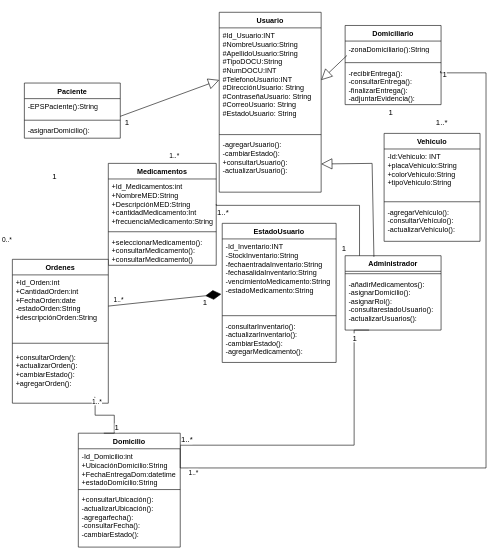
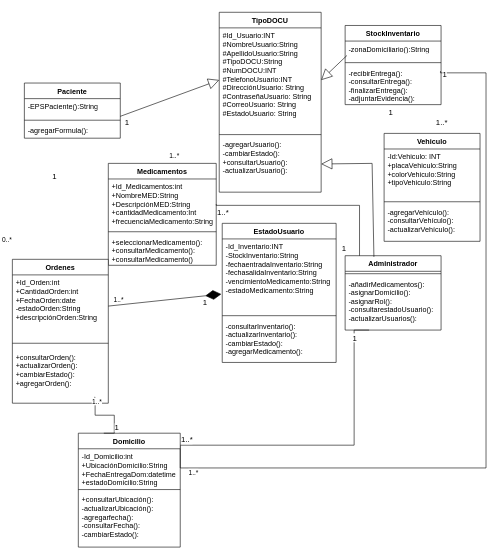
(270, 21) -> (270, 21)
(393, 34) -> (393, 34)
(63, 131) -> (62, 131)
